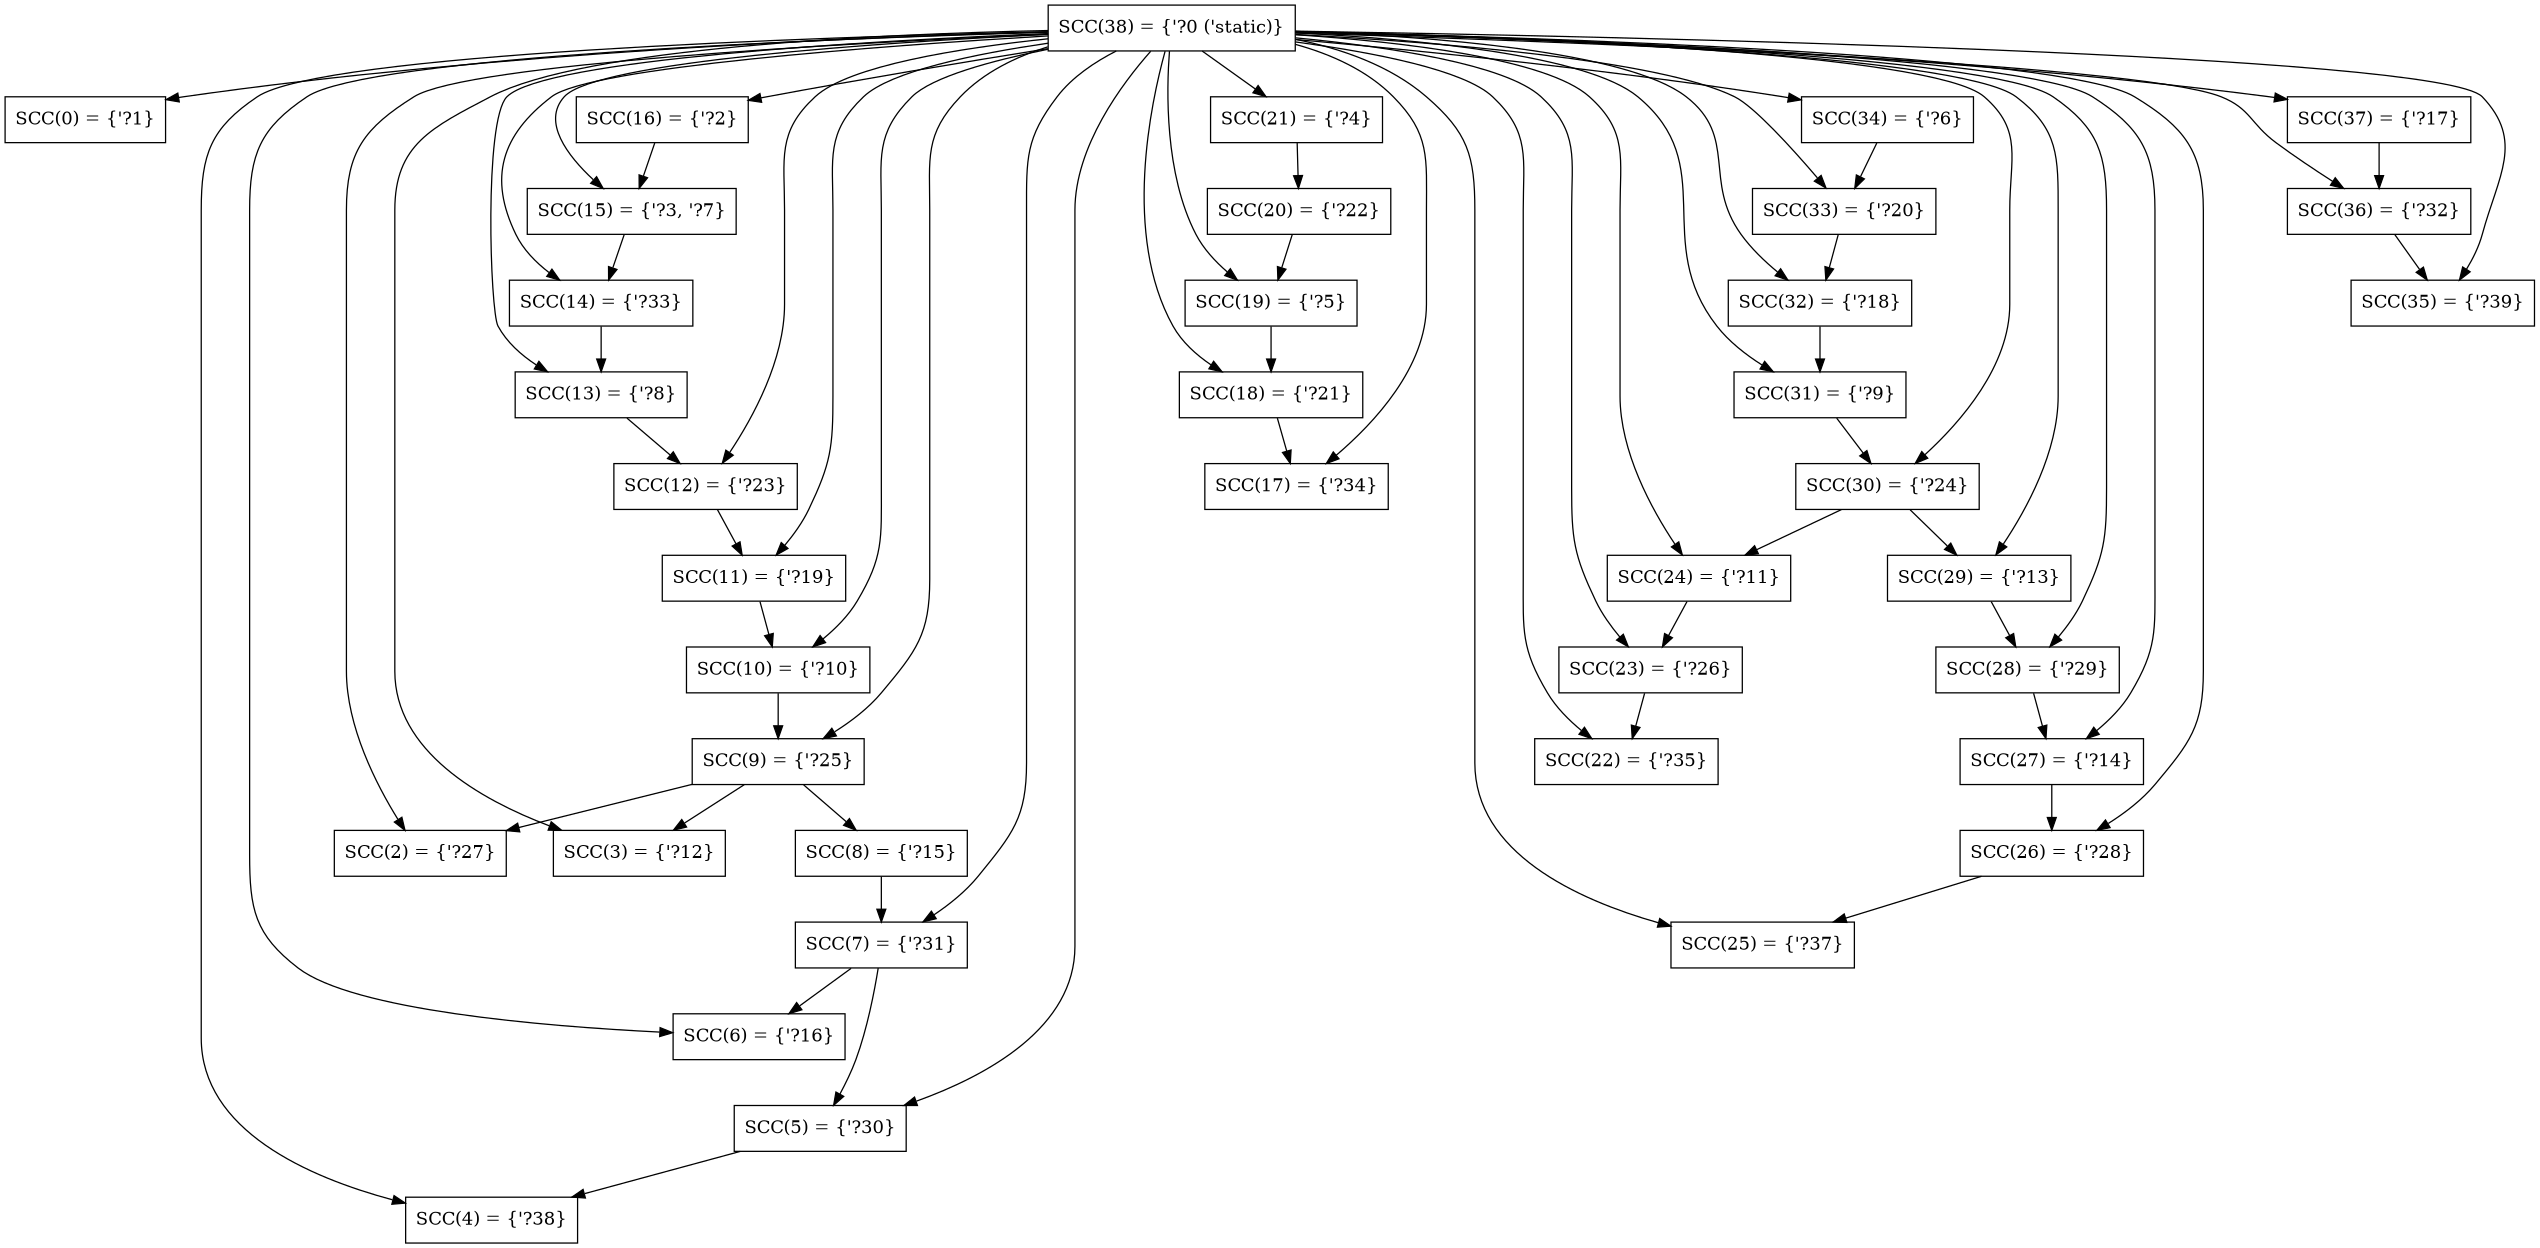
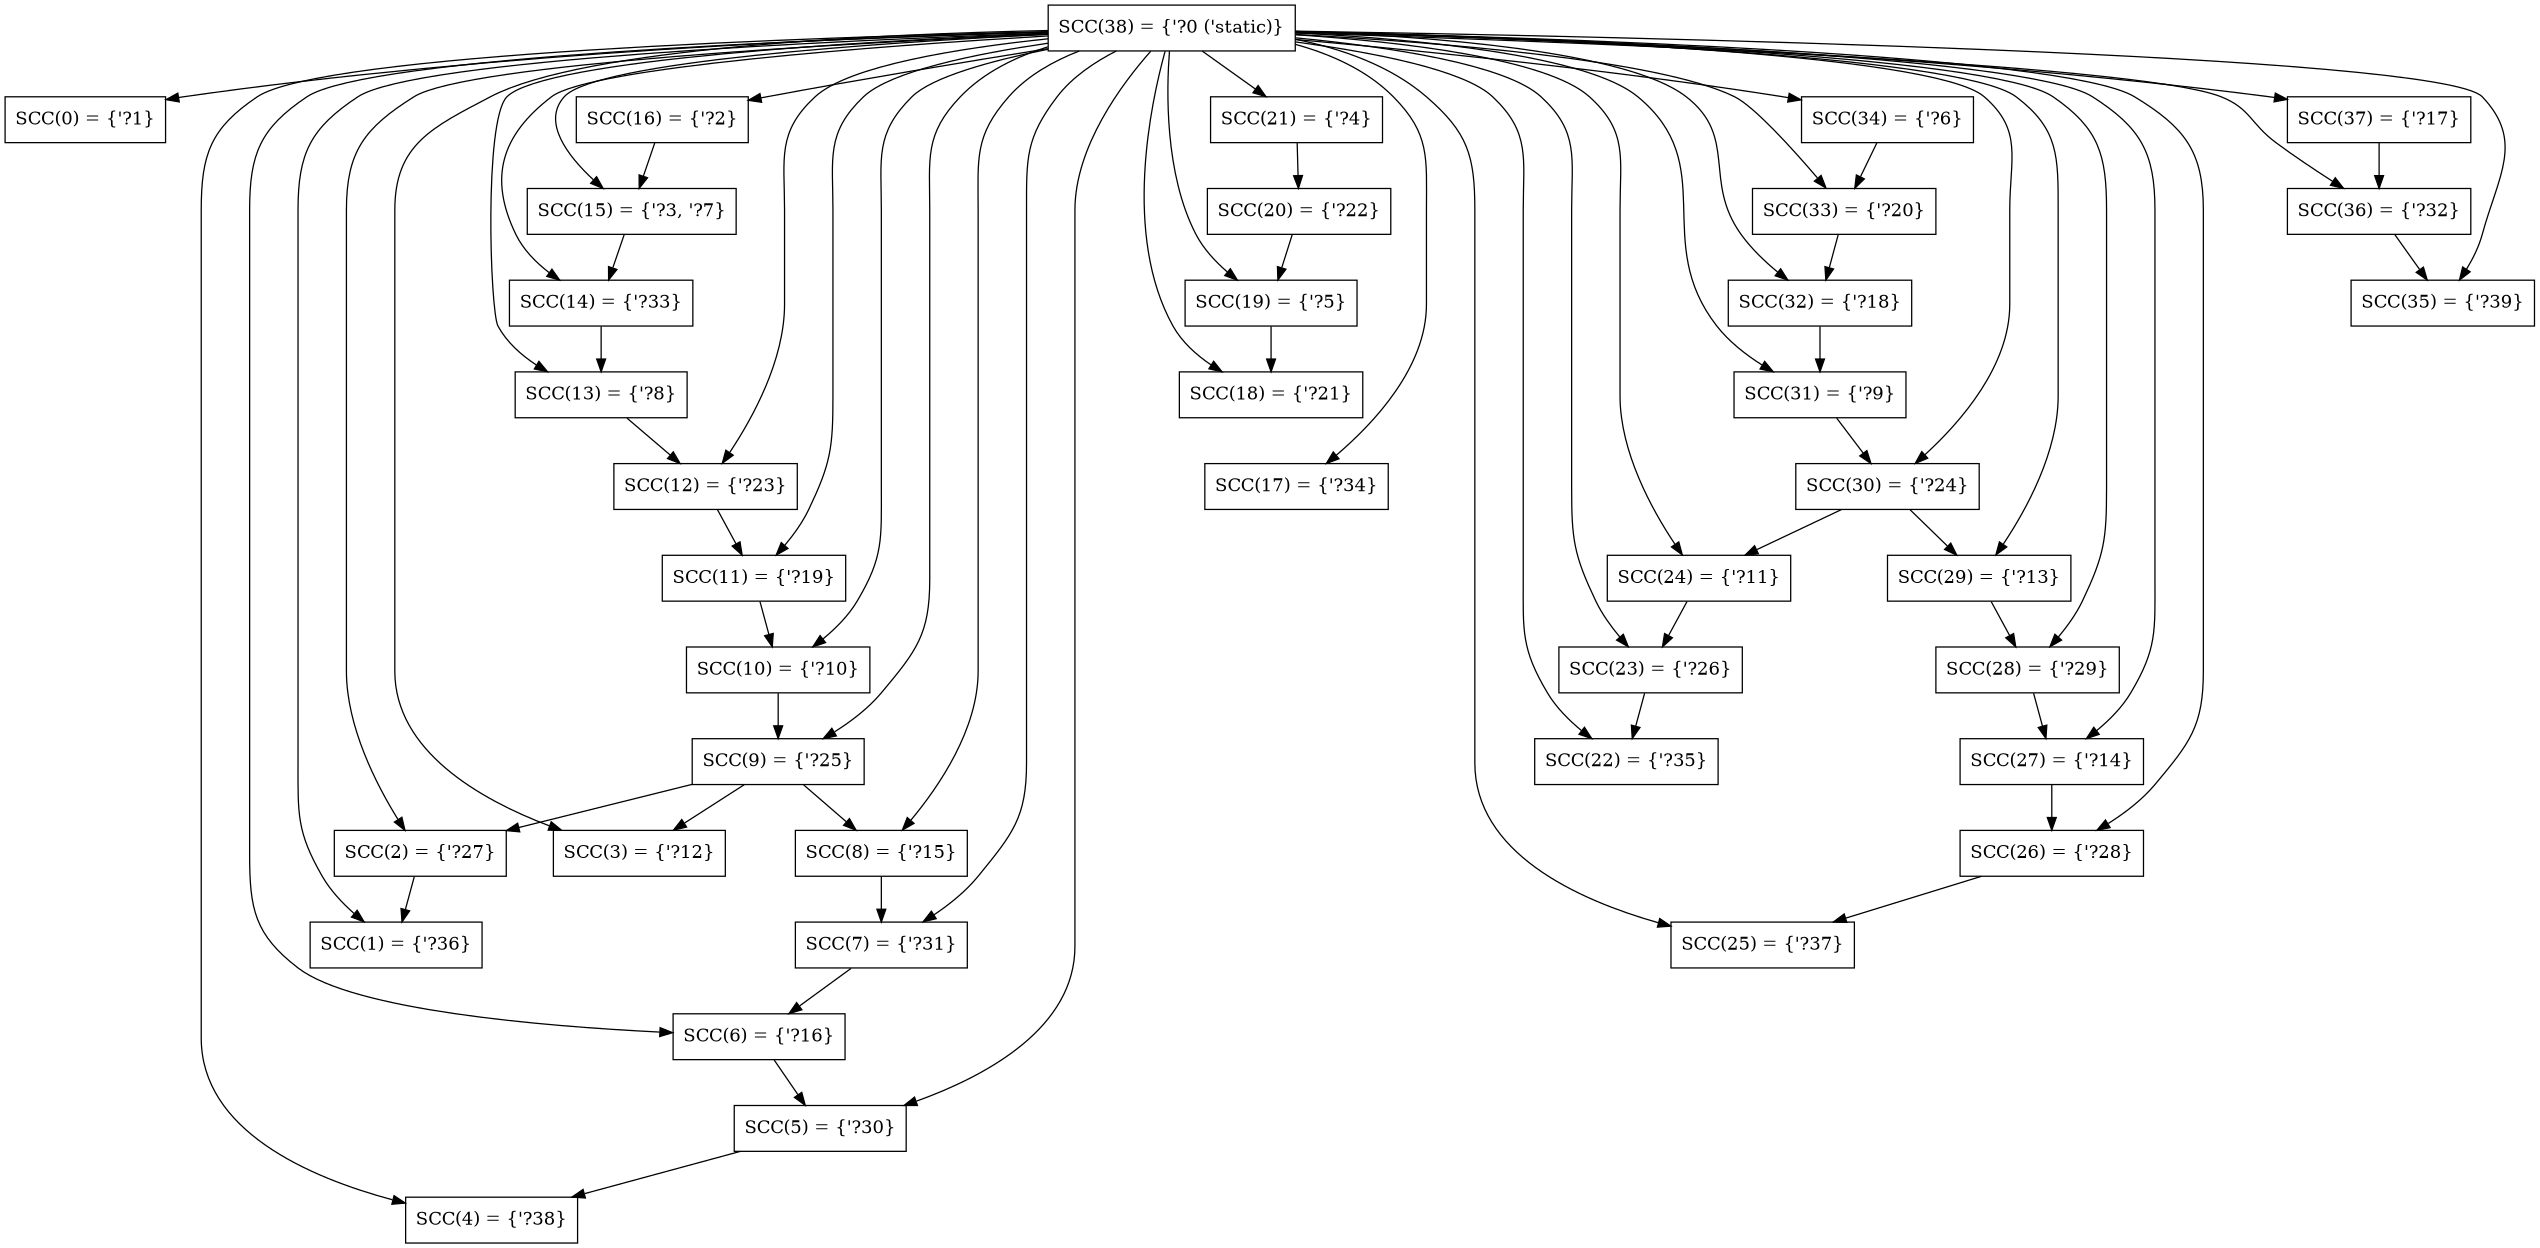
none -> (978, 421)
(1282, 435) -> none
none -> (396, 945)
(864, 1033) -> (786, 1077)
